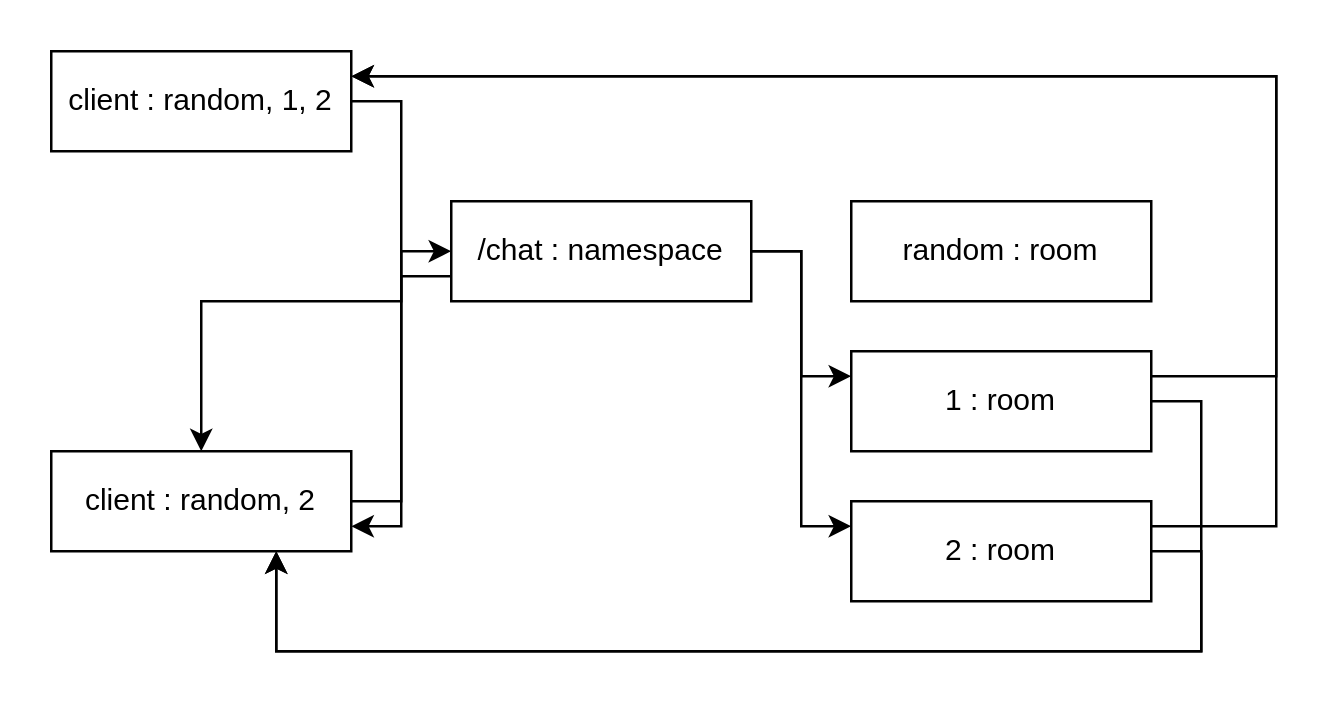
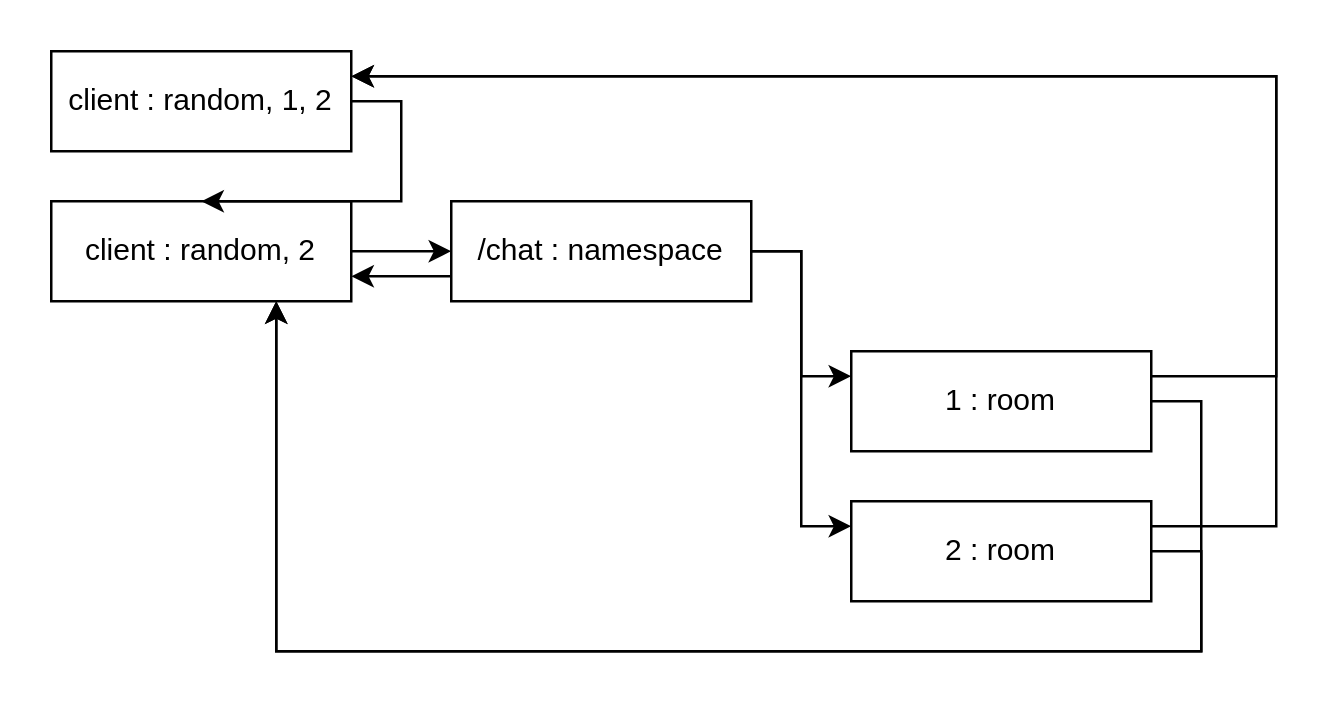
(1001, 251) -> none
(201, 501) -> (201, 251)
